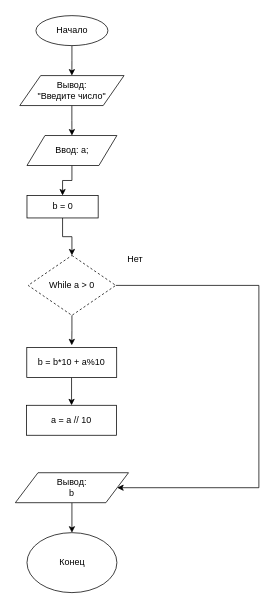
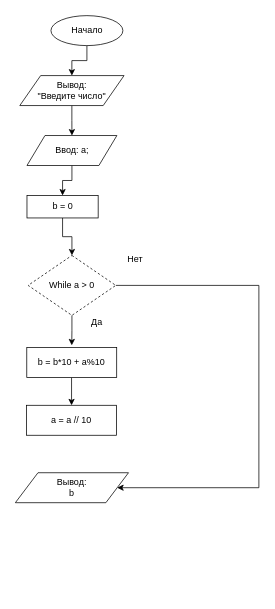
(72, 30) -> (87, 30)
none -> (97, 323)
(72, 526) -> none
(72, 563) -> none
